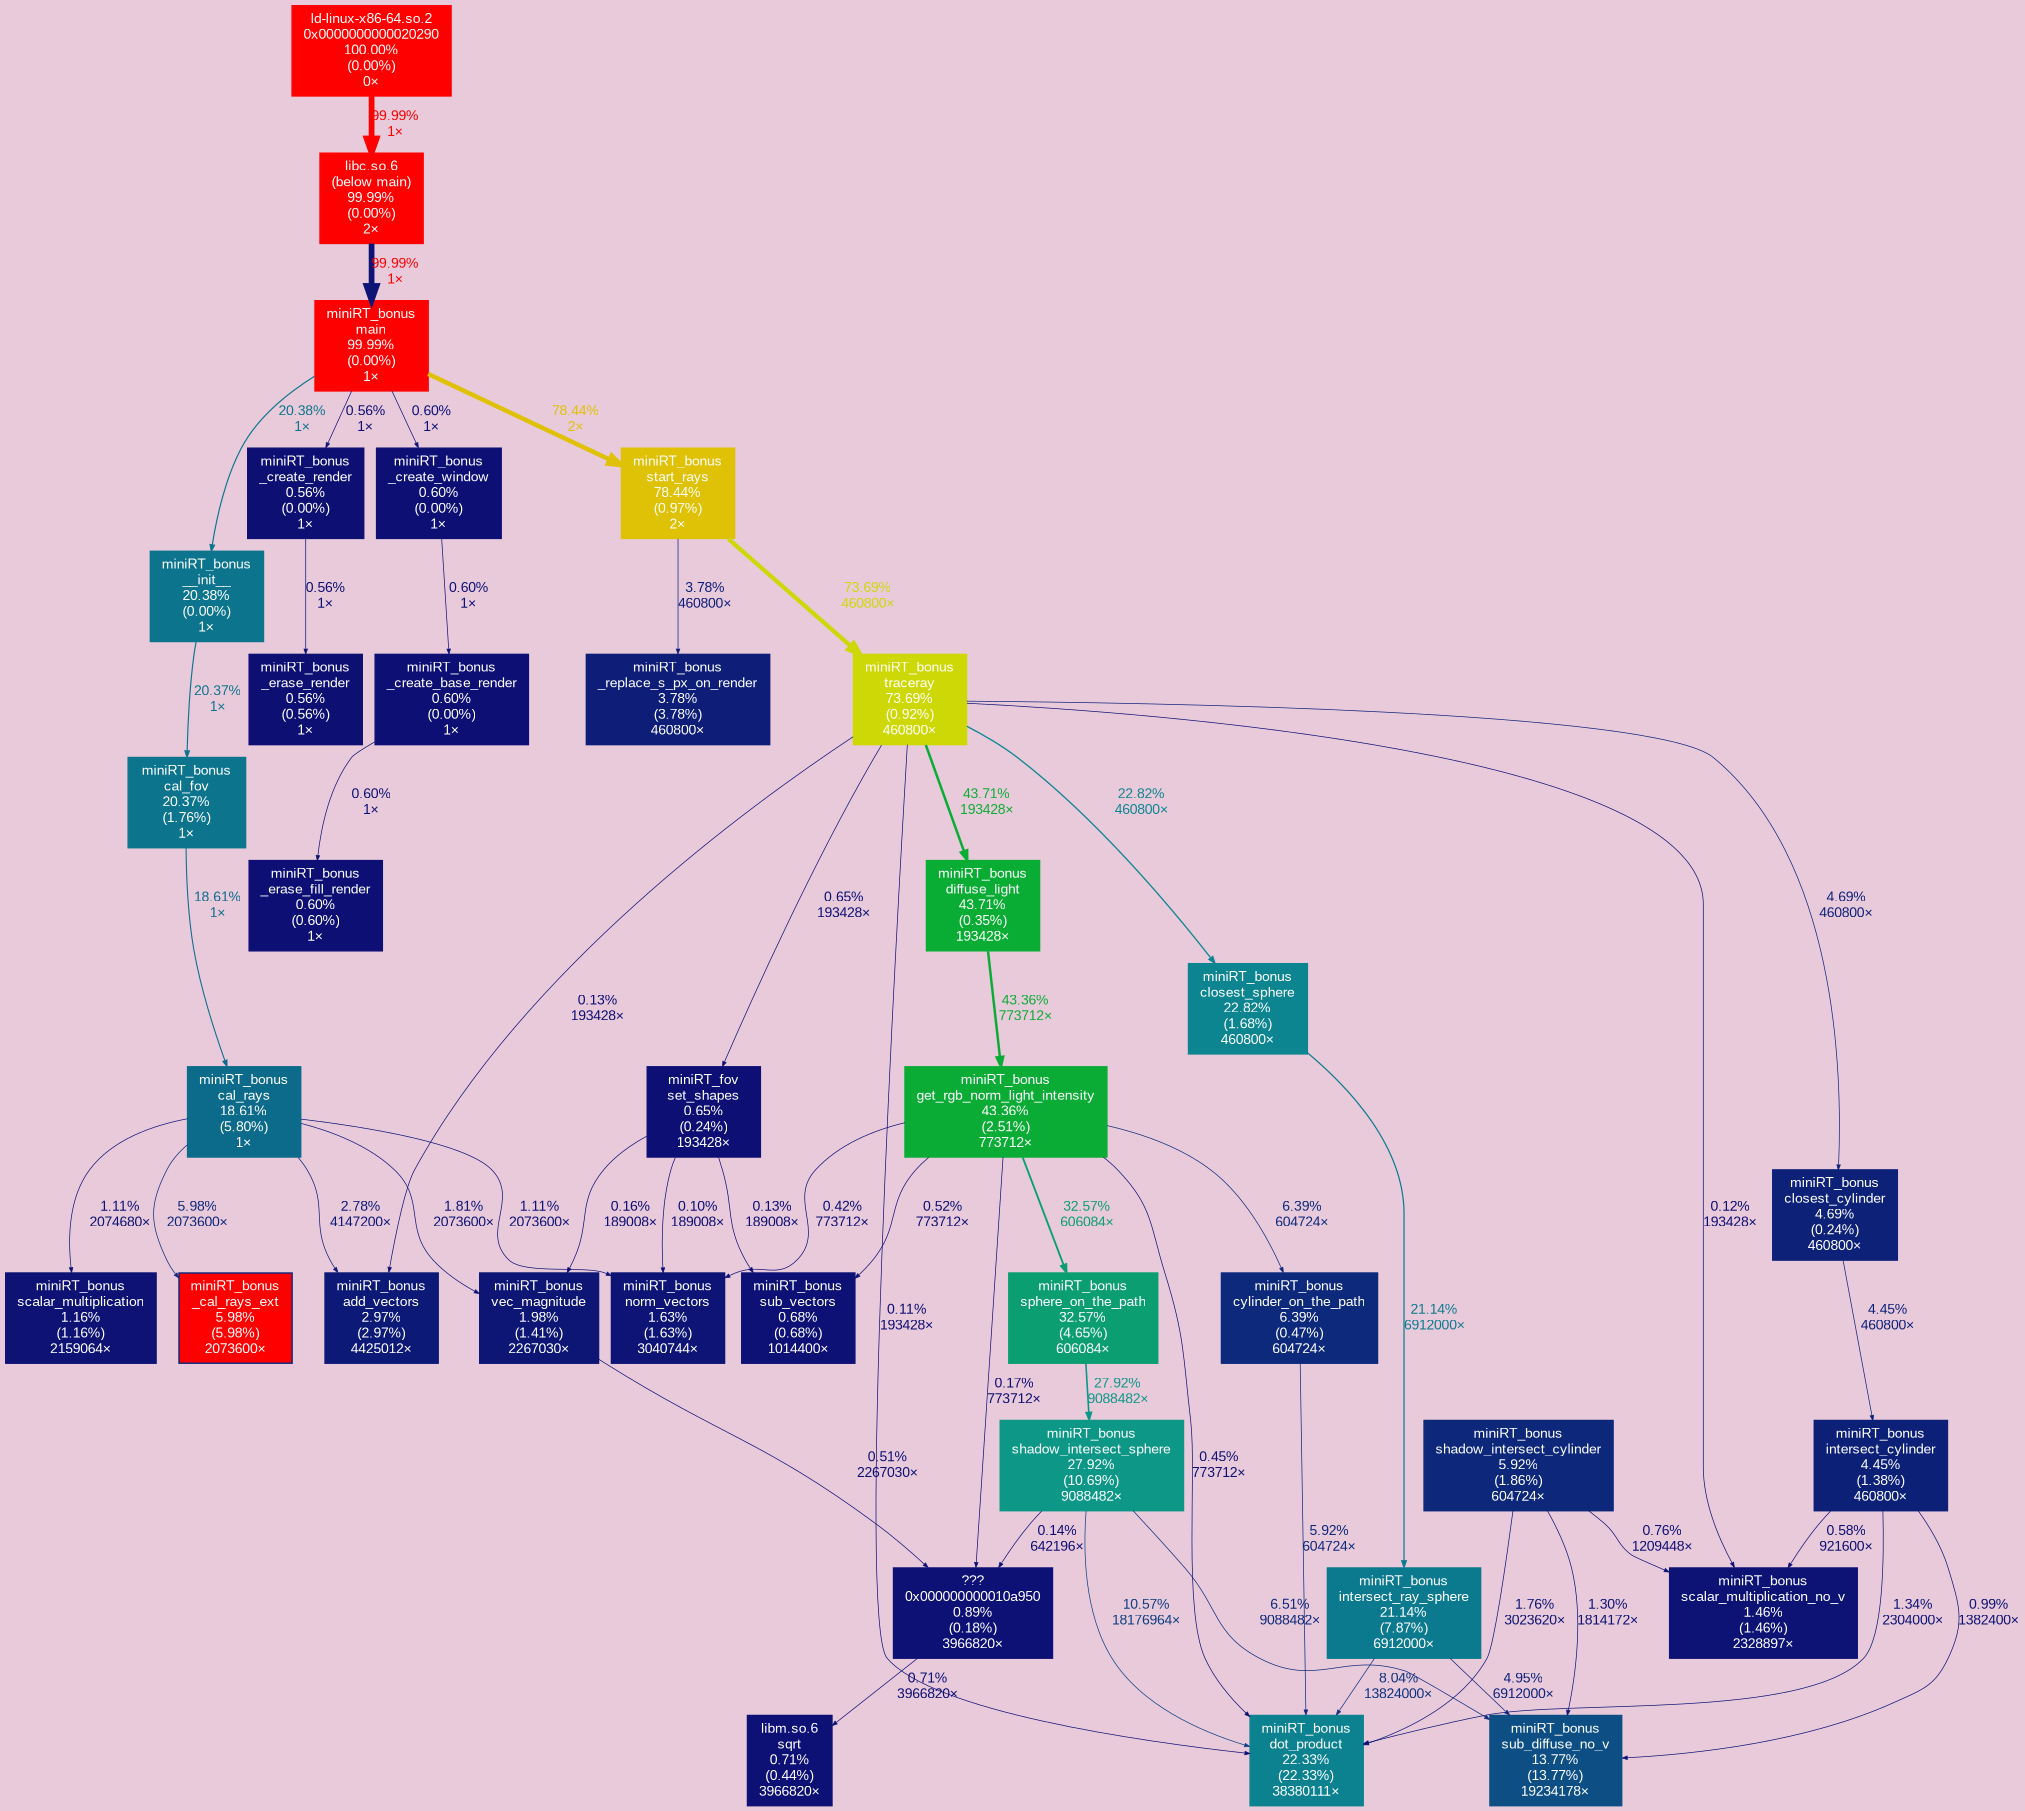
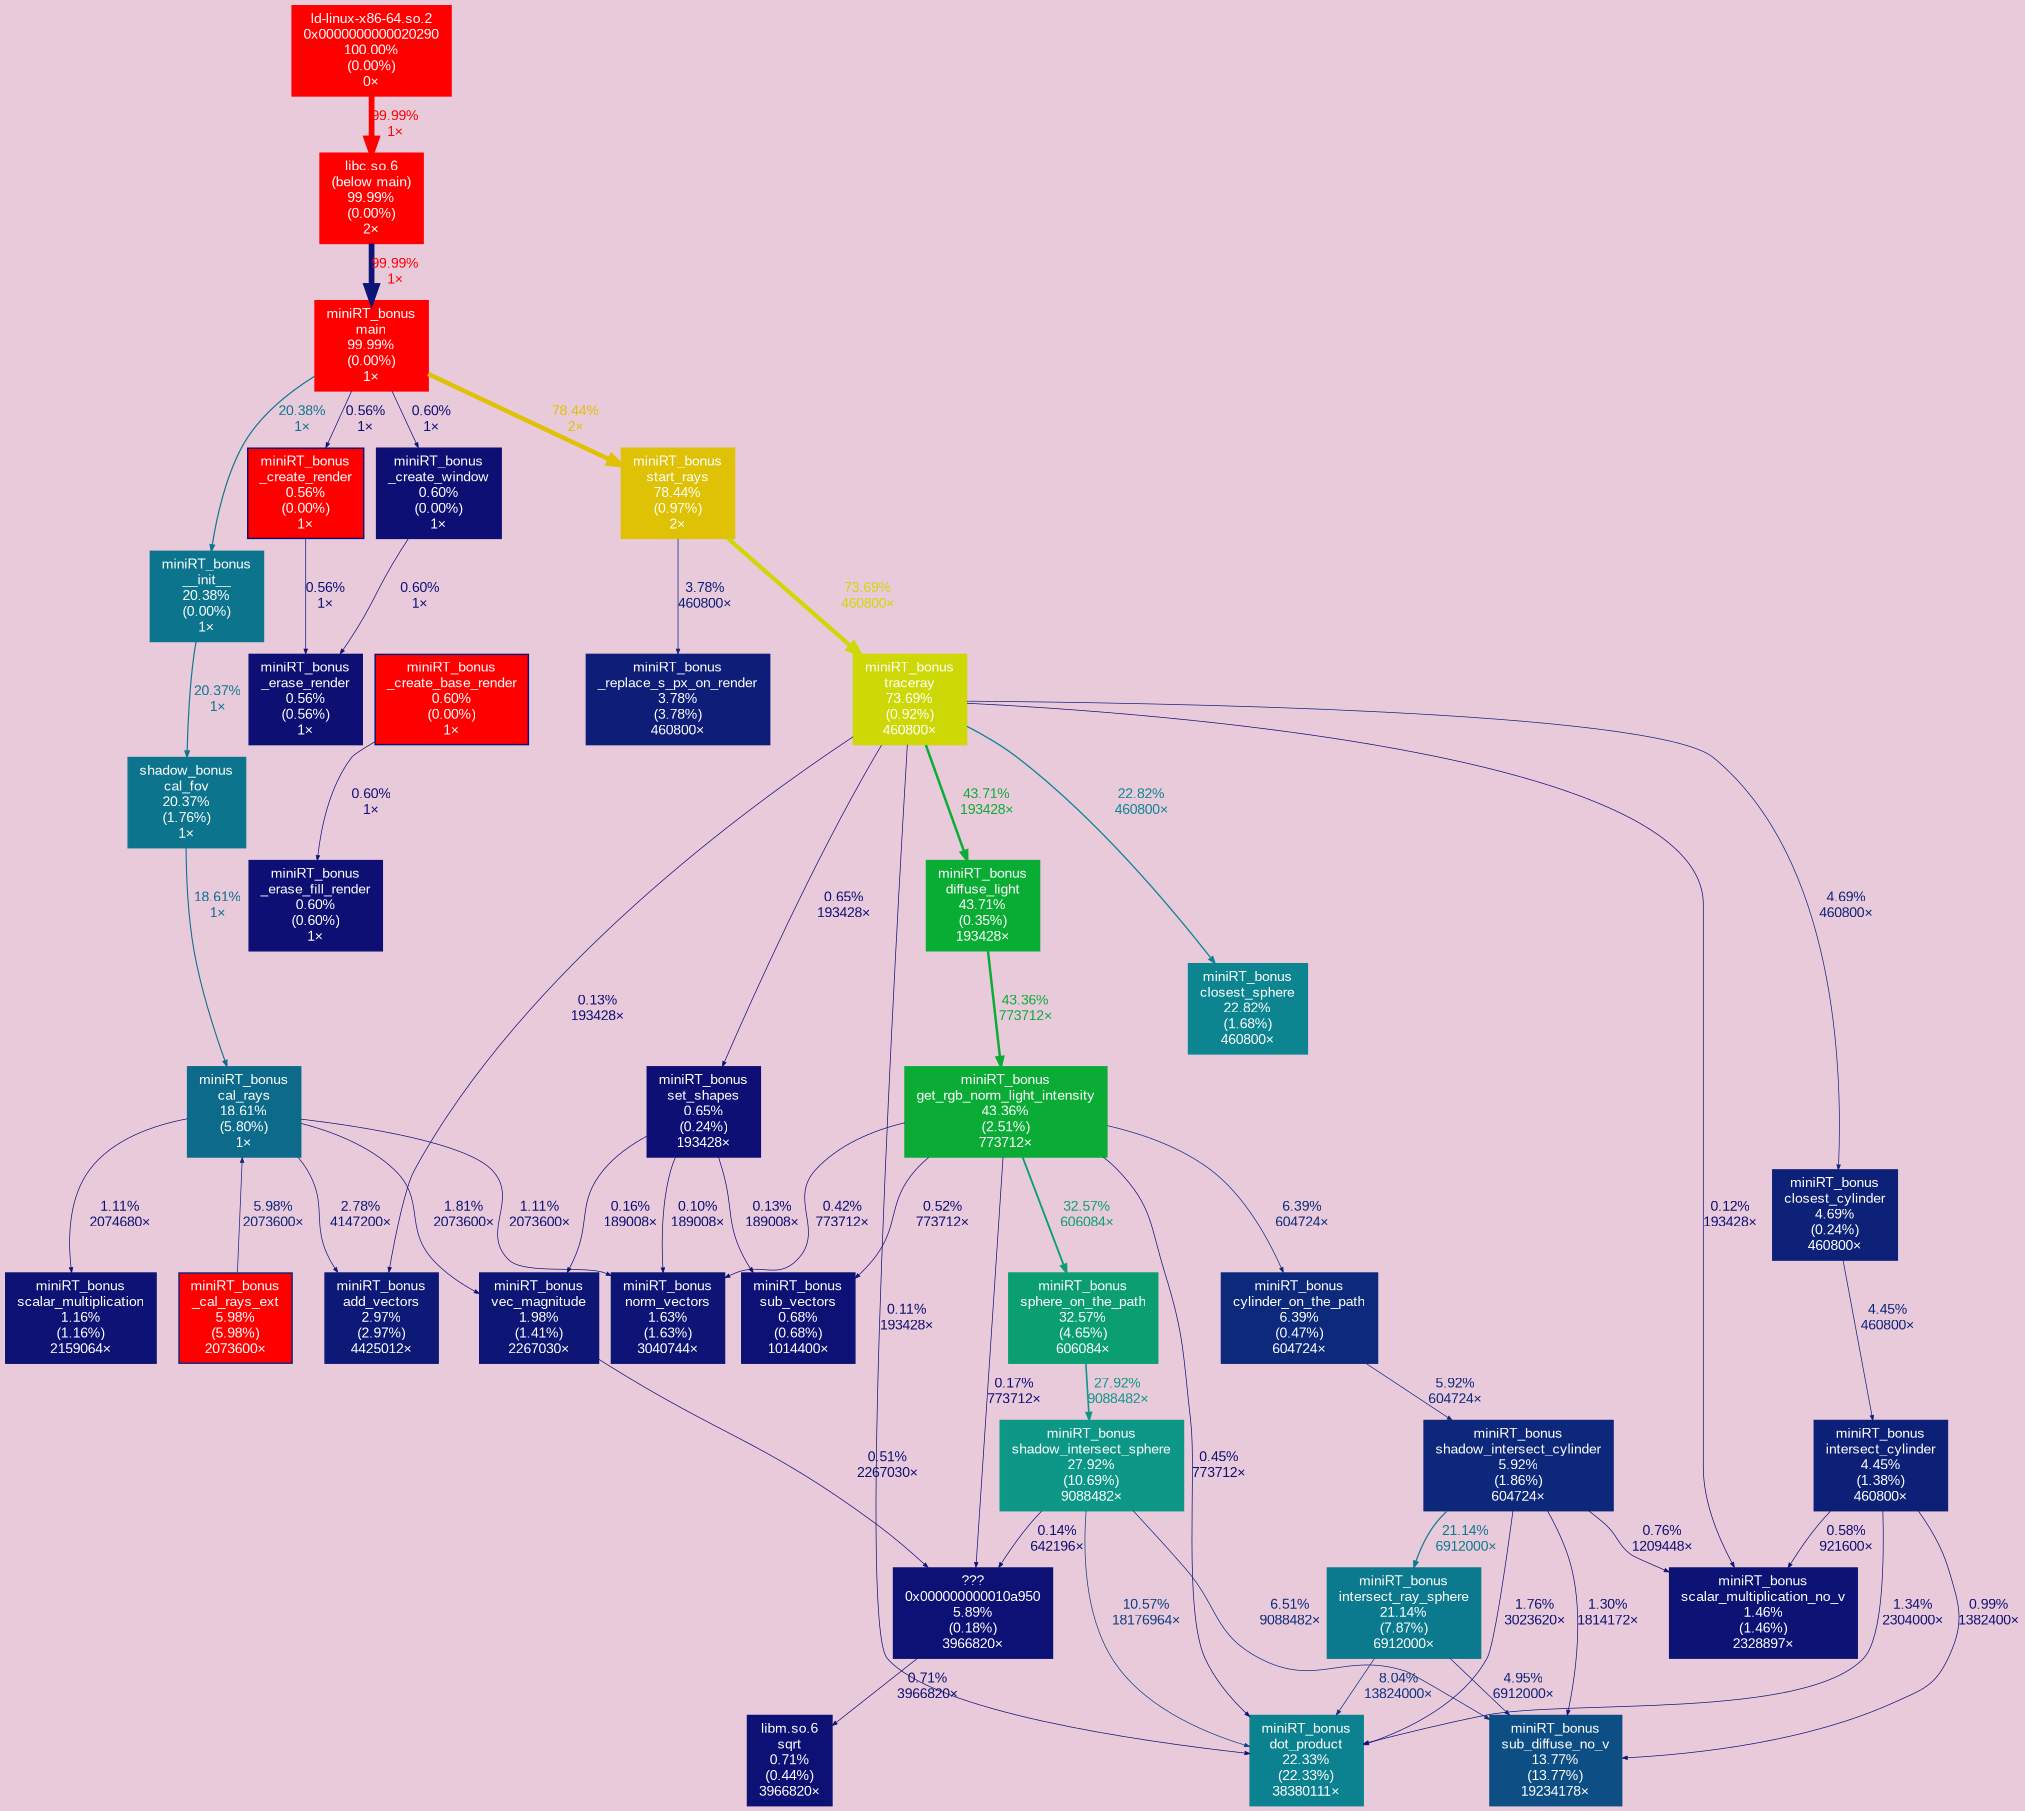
(306, 493) -> (306, 493)
(445, 594) -> (376, 595)
(452, 700) -> (452, 700)
(187, 803) -> (187, 803)
(704, 1112) -> (704, 1112)
(154, 1207) -> (240, 1218)
(1404, 1290) -> (1428, 1534)
(1303, 1537) -> (1407, 1390)
(973, 1613) -> (973, 1613)
